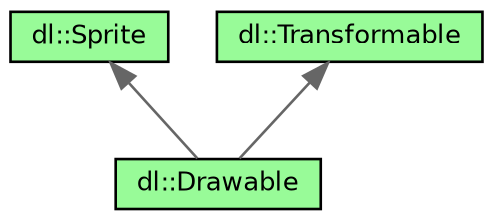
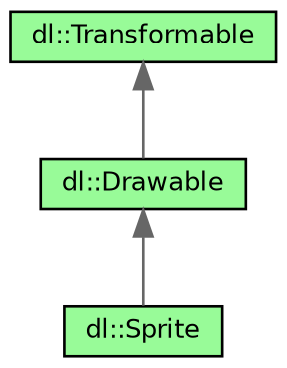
(163, 121) -> (143, 271)
